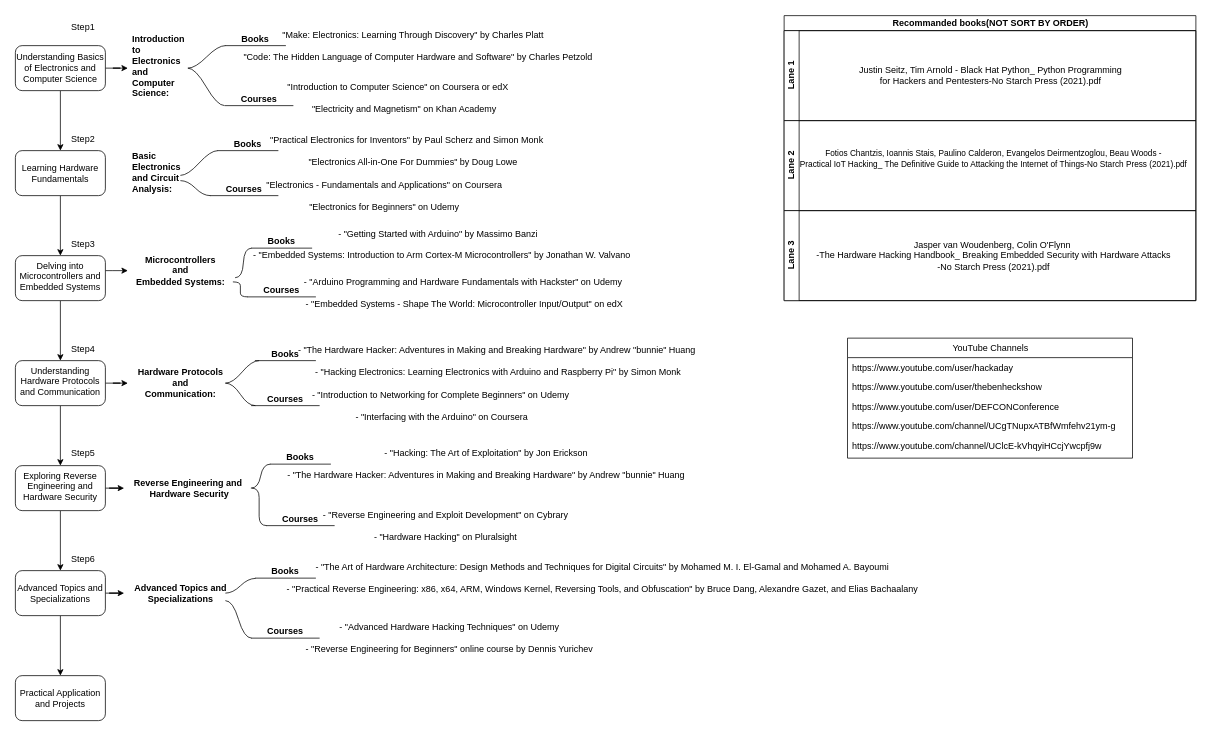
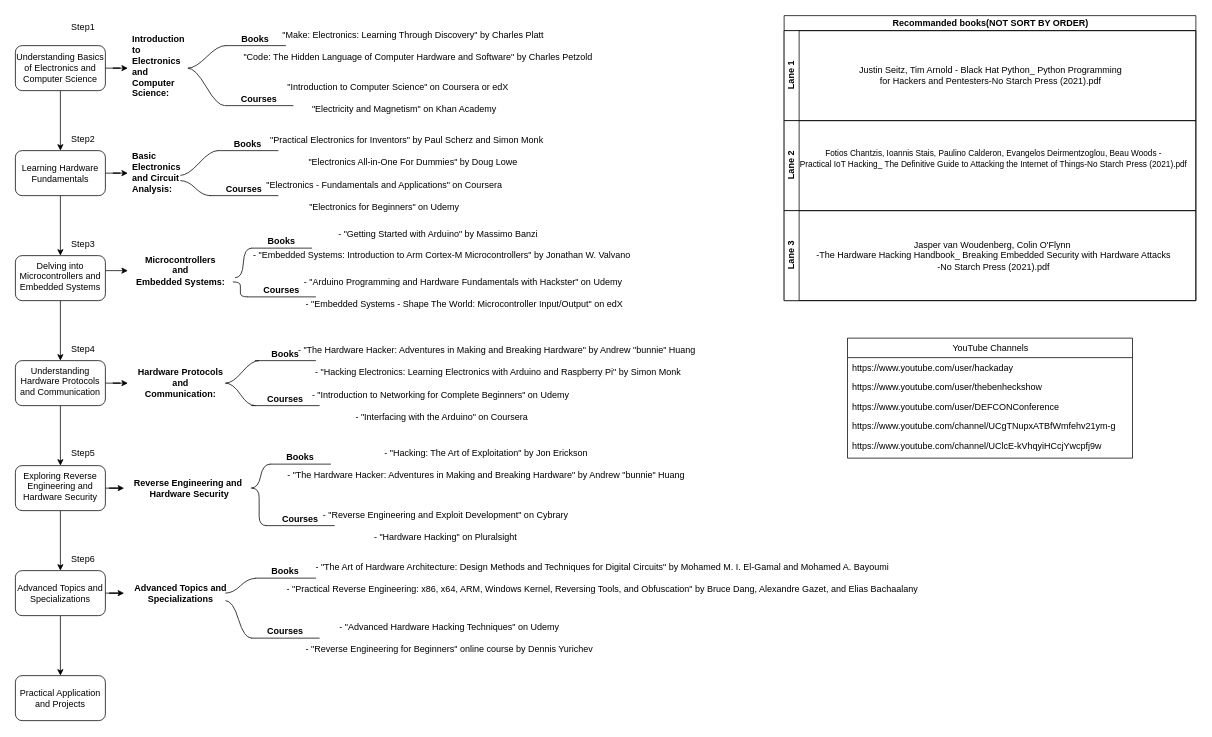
none -> (117, 173)
